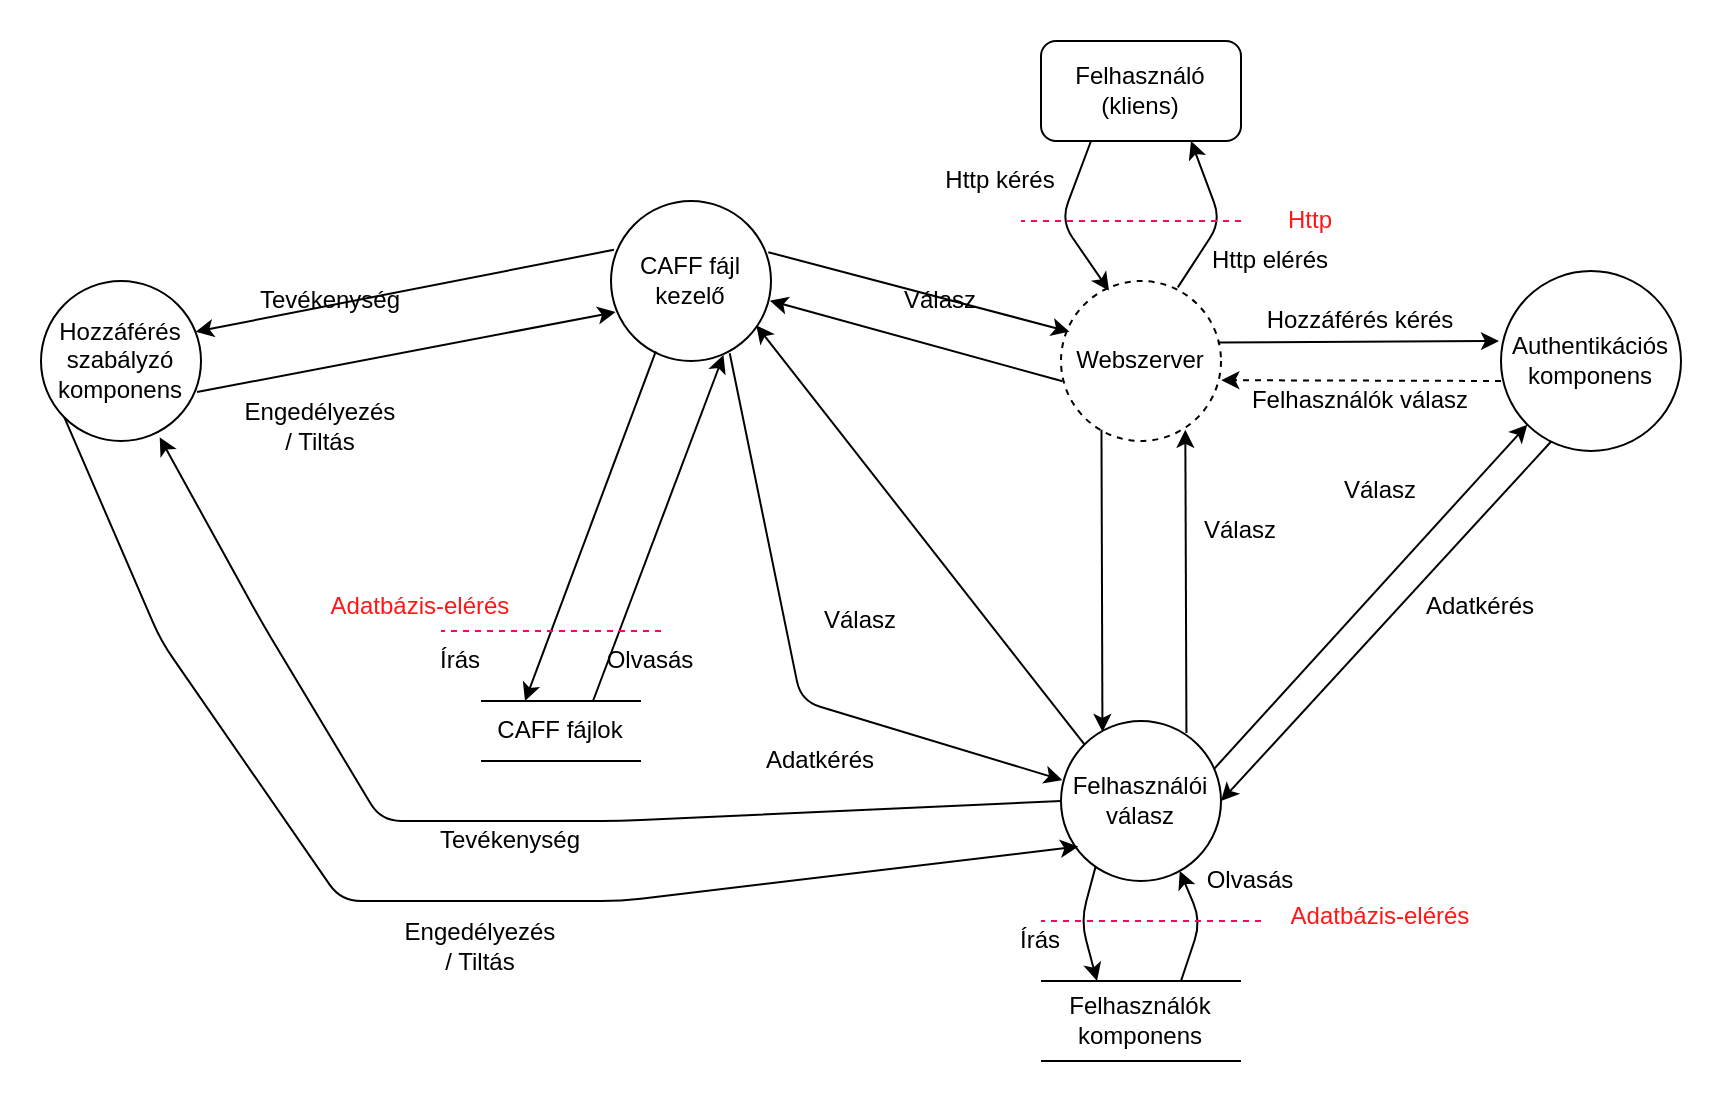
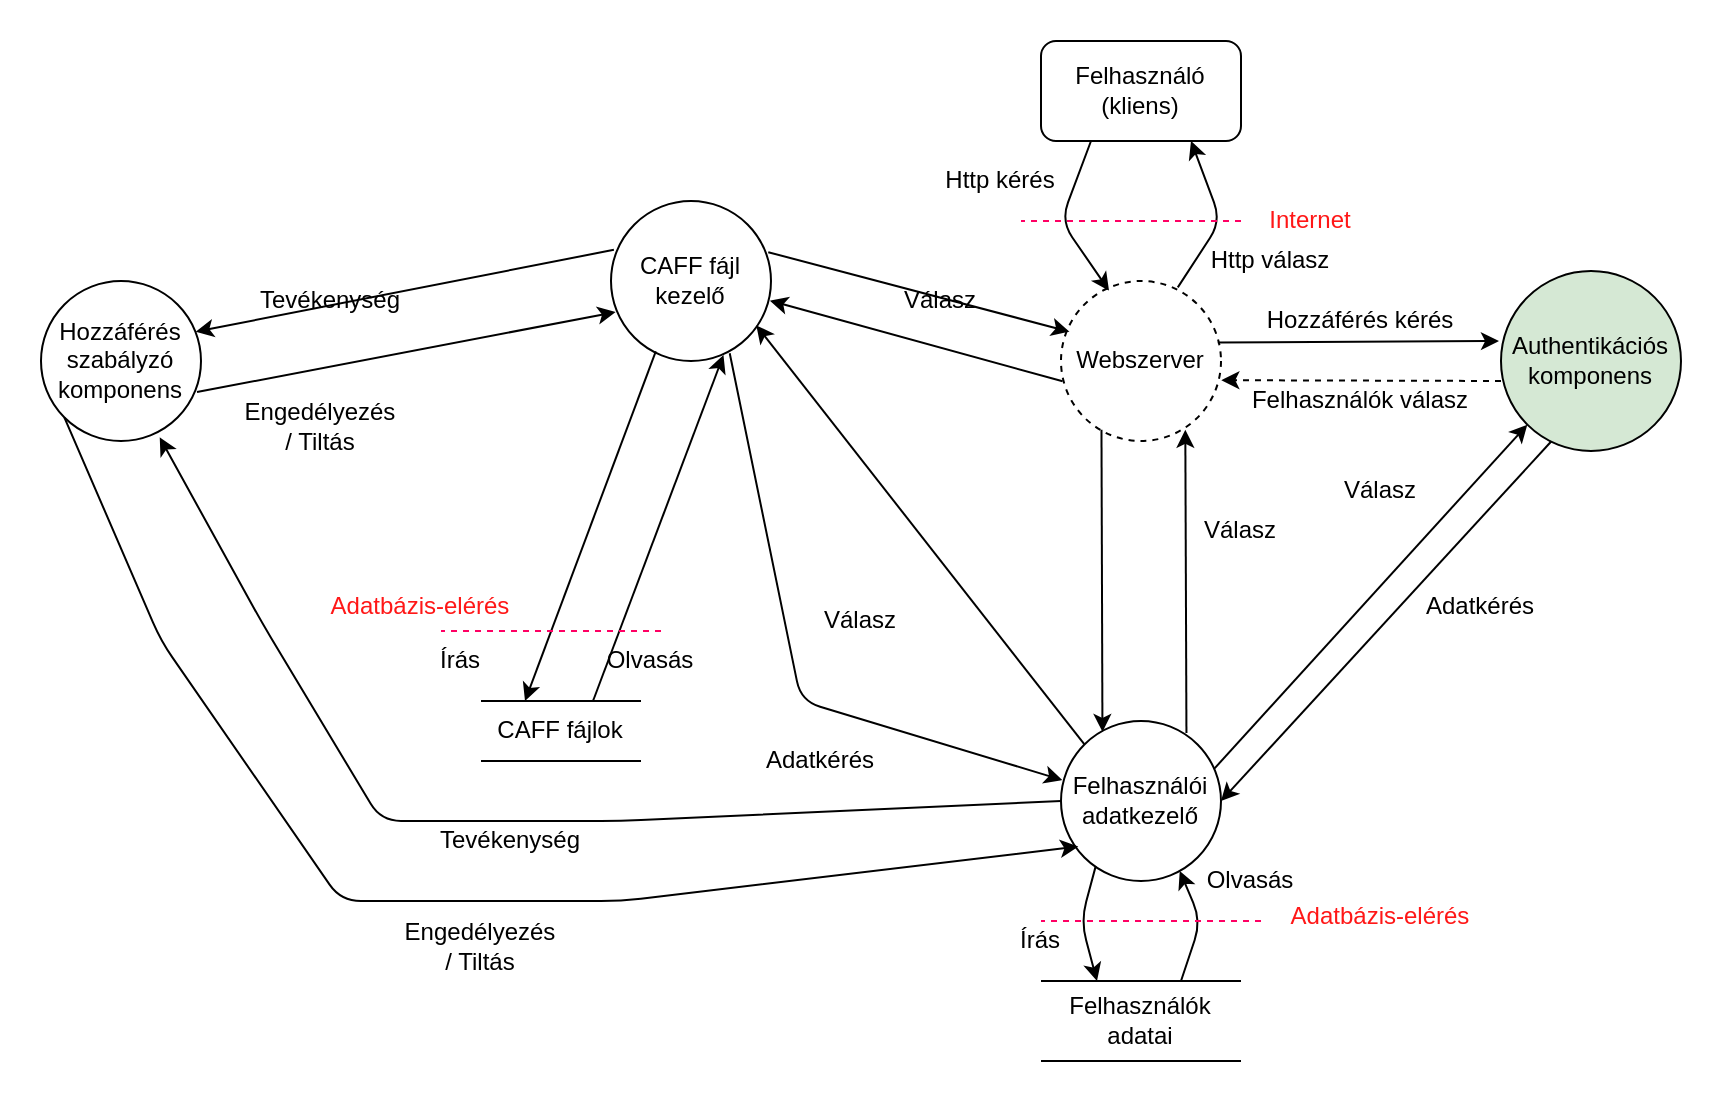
(1311, 221) -> (1311, 221)
(1271, 261) -> (1271, 261)
(1591, 361) -> (1591, 361)
(1141, 801) -> (1141, 801)
(1141, 1021) -> (1141, 1021)
